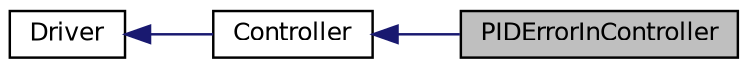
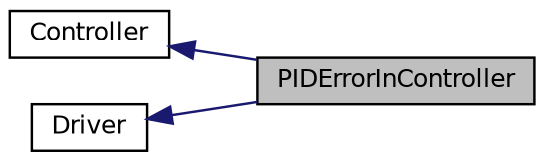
(182, 34) -> (214, 109)
